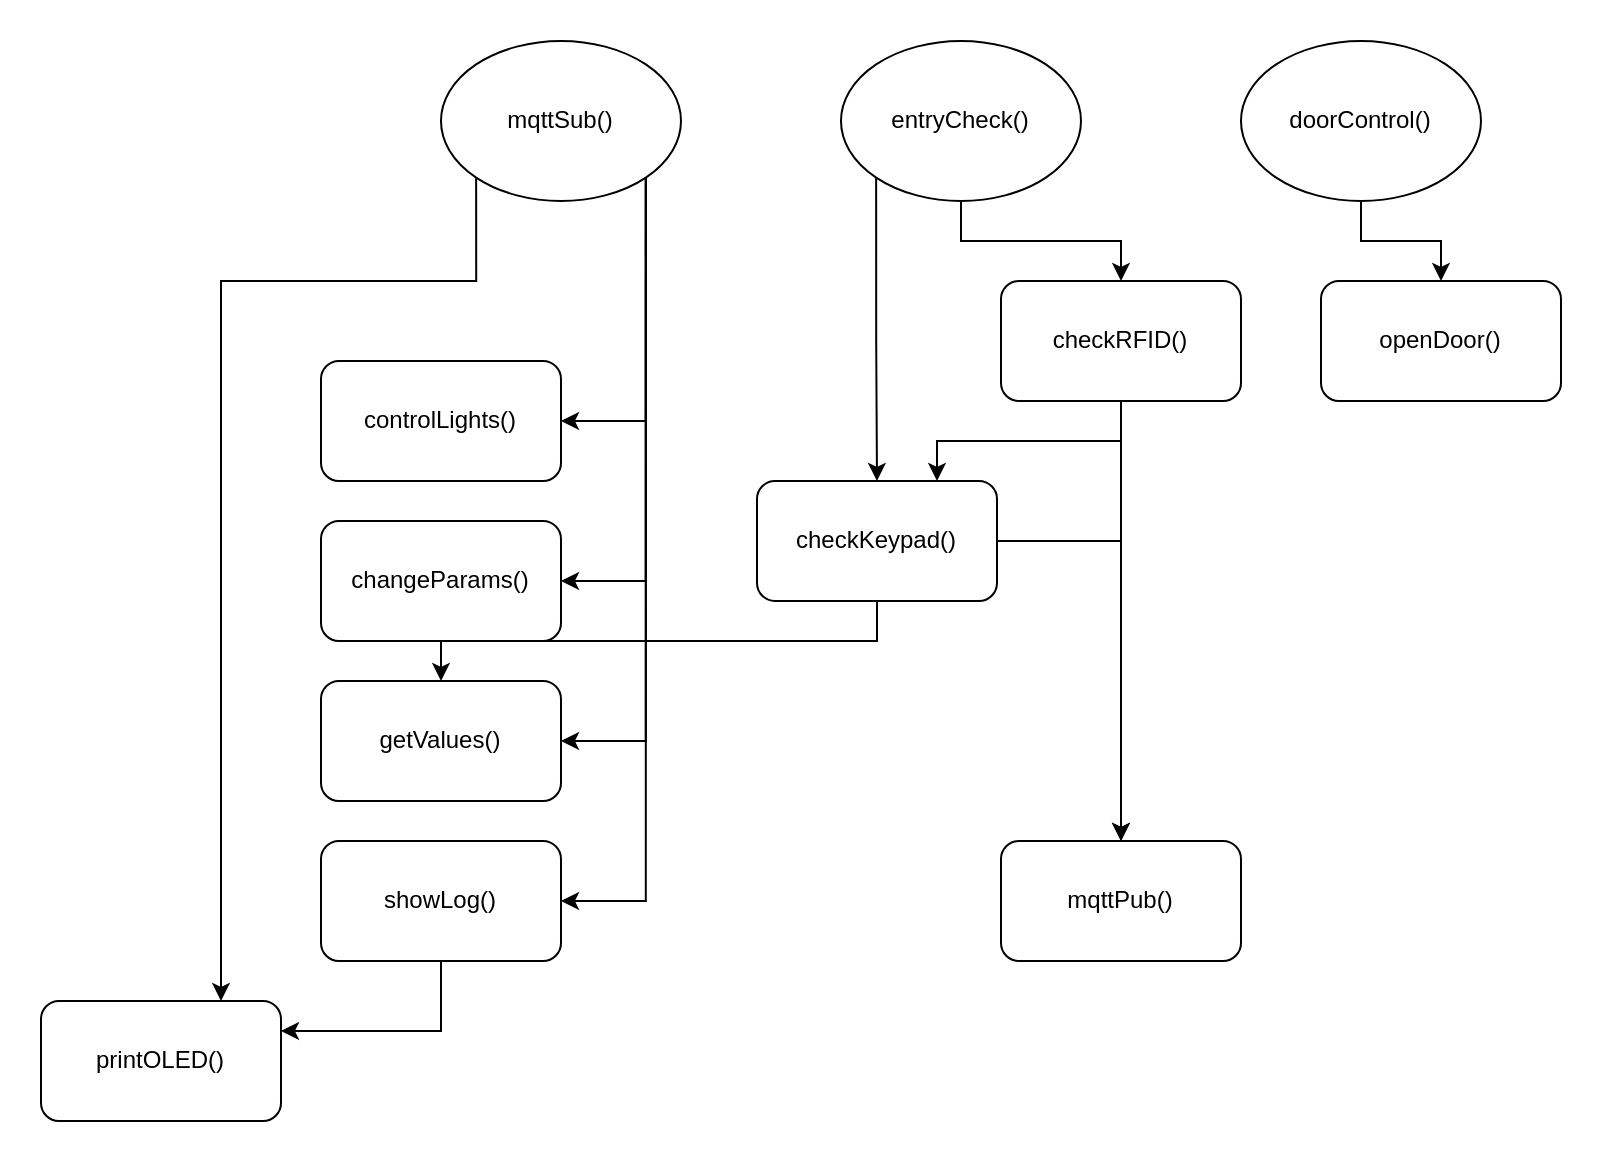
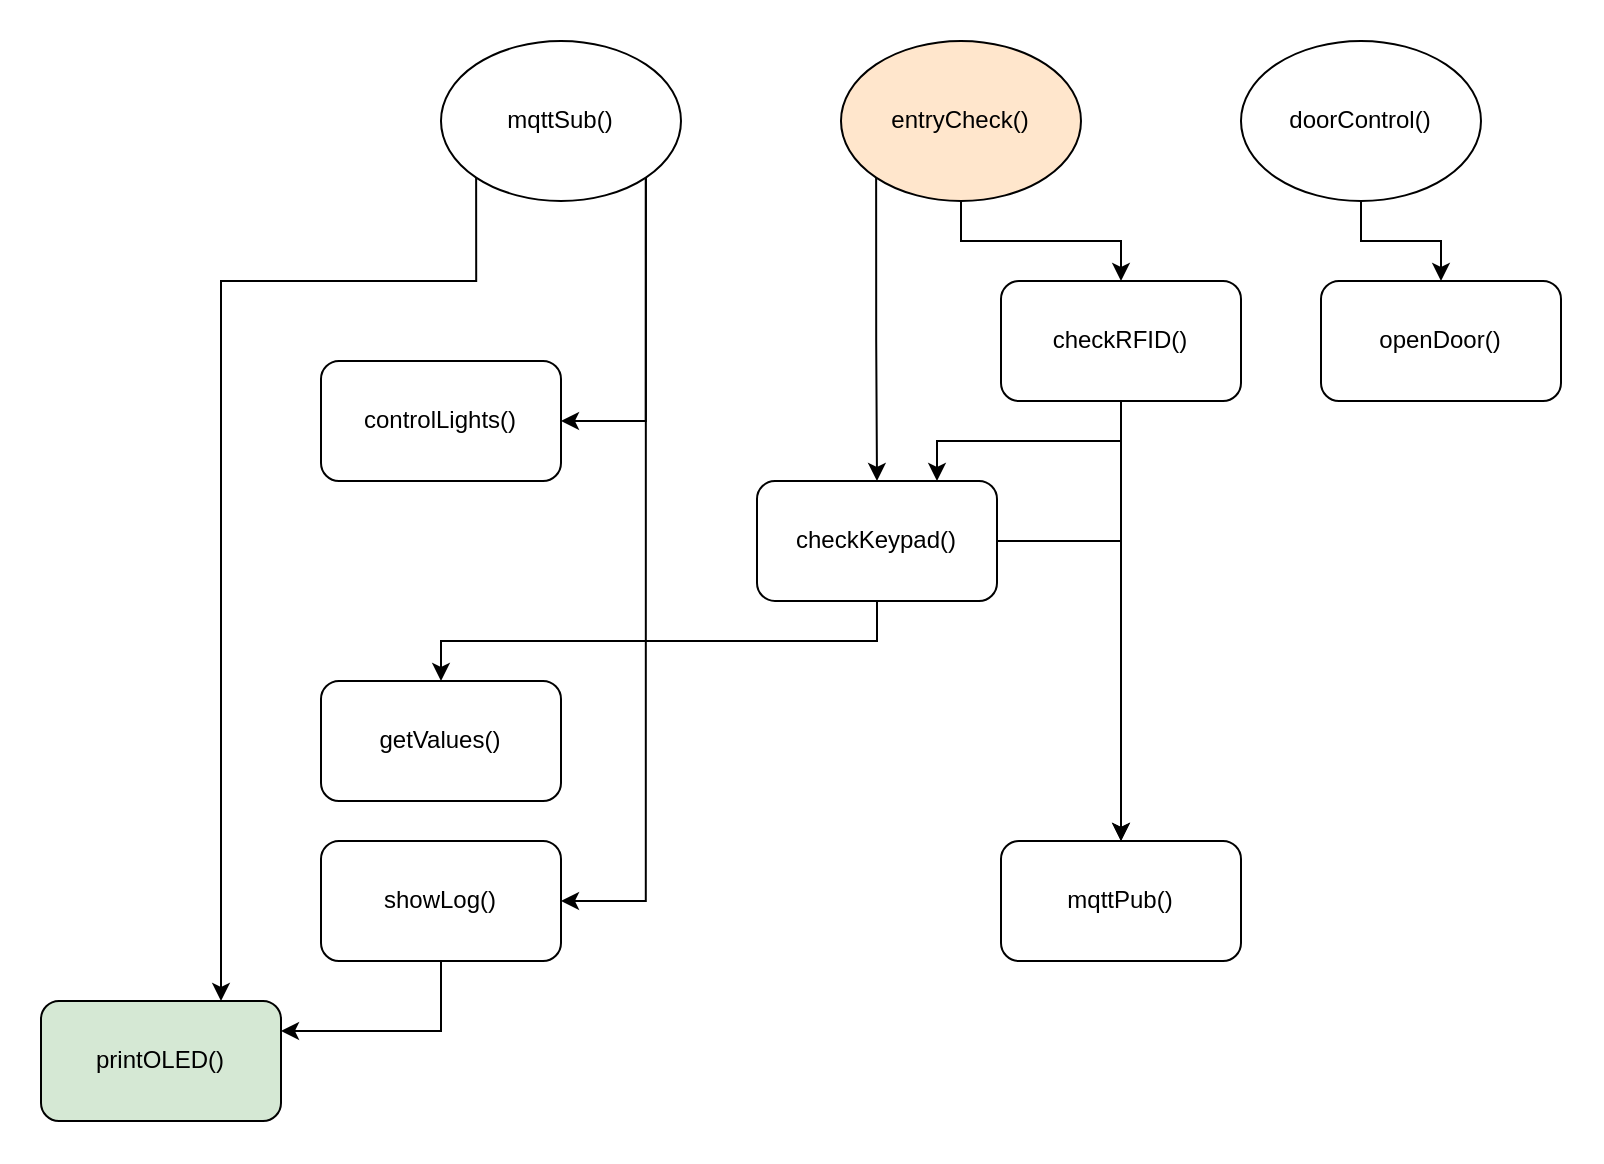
(961, 121) -> (961, 121)
(441, 581) -> none
(608, 581) -> none
(608, 741) -> none
(161, 1061) -> (161, 1061)
